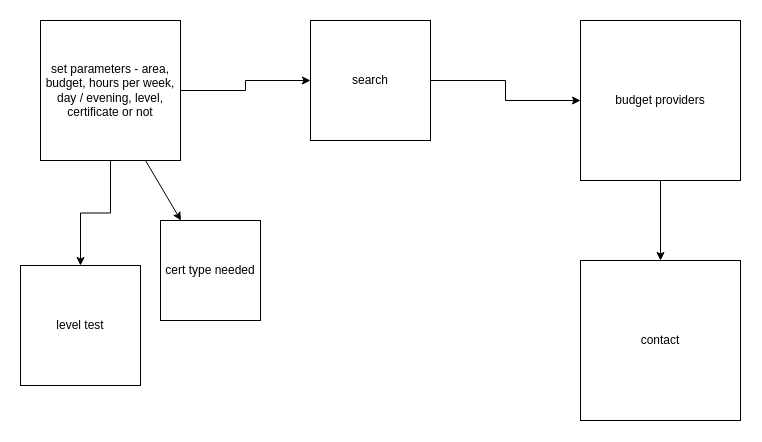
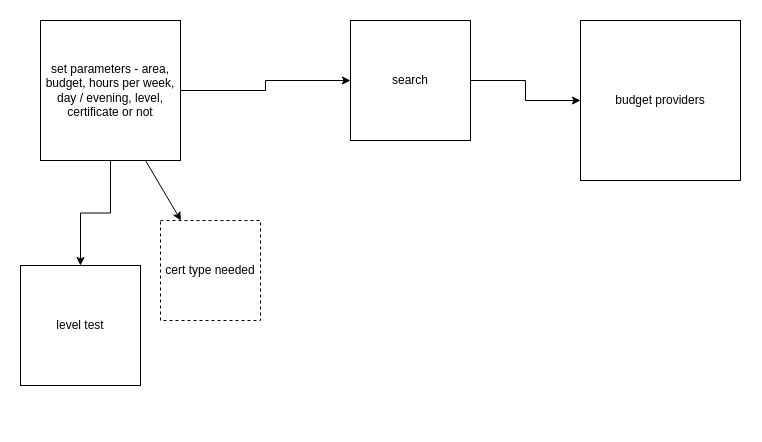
(371, 81) -> (411, 81)
(661, 217) -> none
(211, 271) -> (211, 271)
(661, 341) -> none
